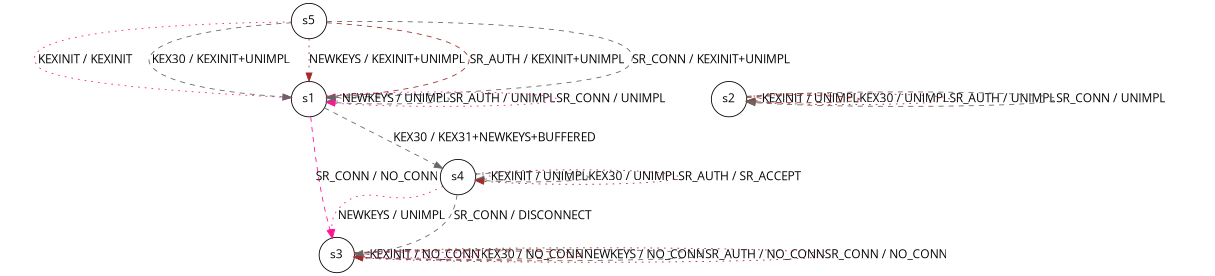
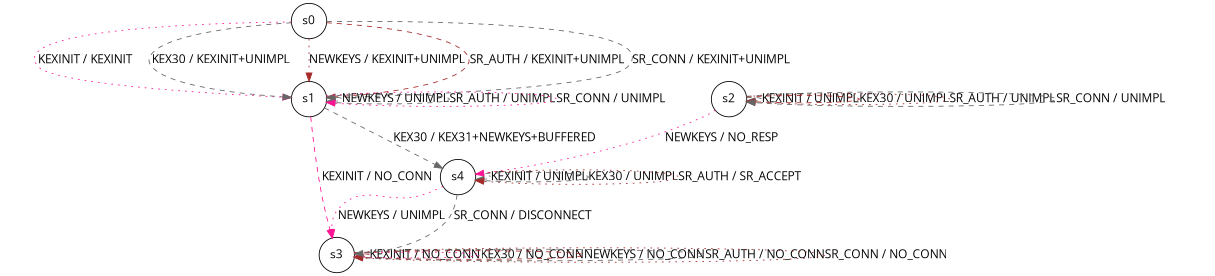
(309, 21) -> (309, 21)
none -> (602, 151)
(377, 177) -> (377, 177)
